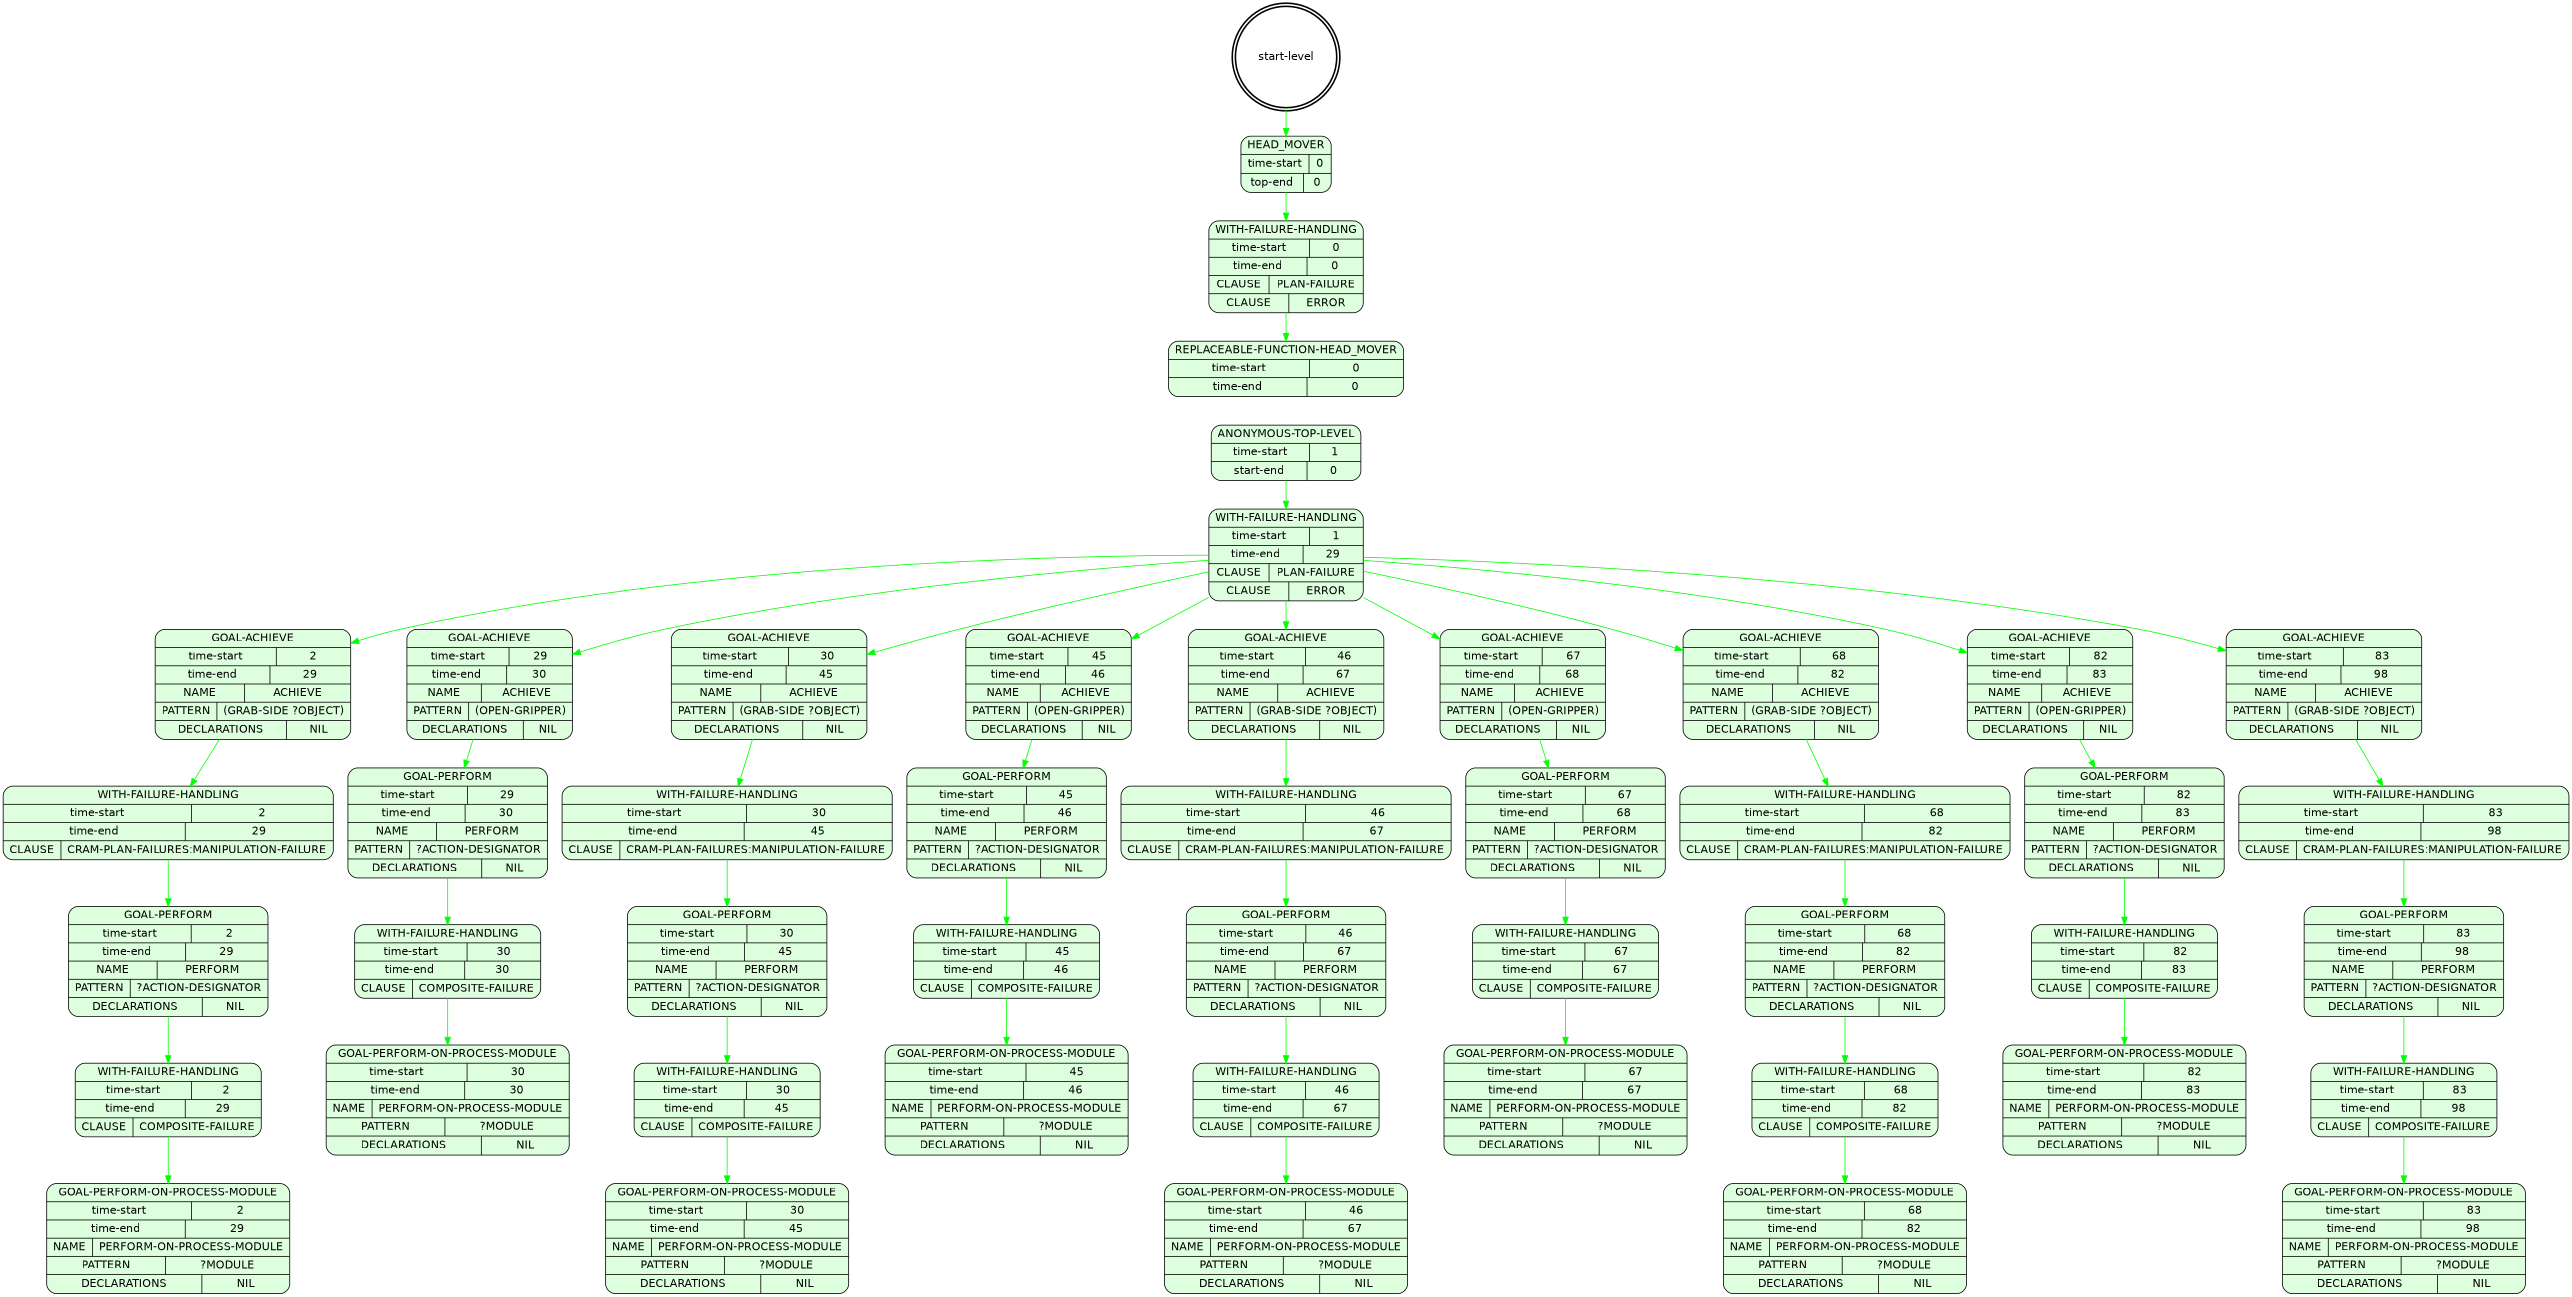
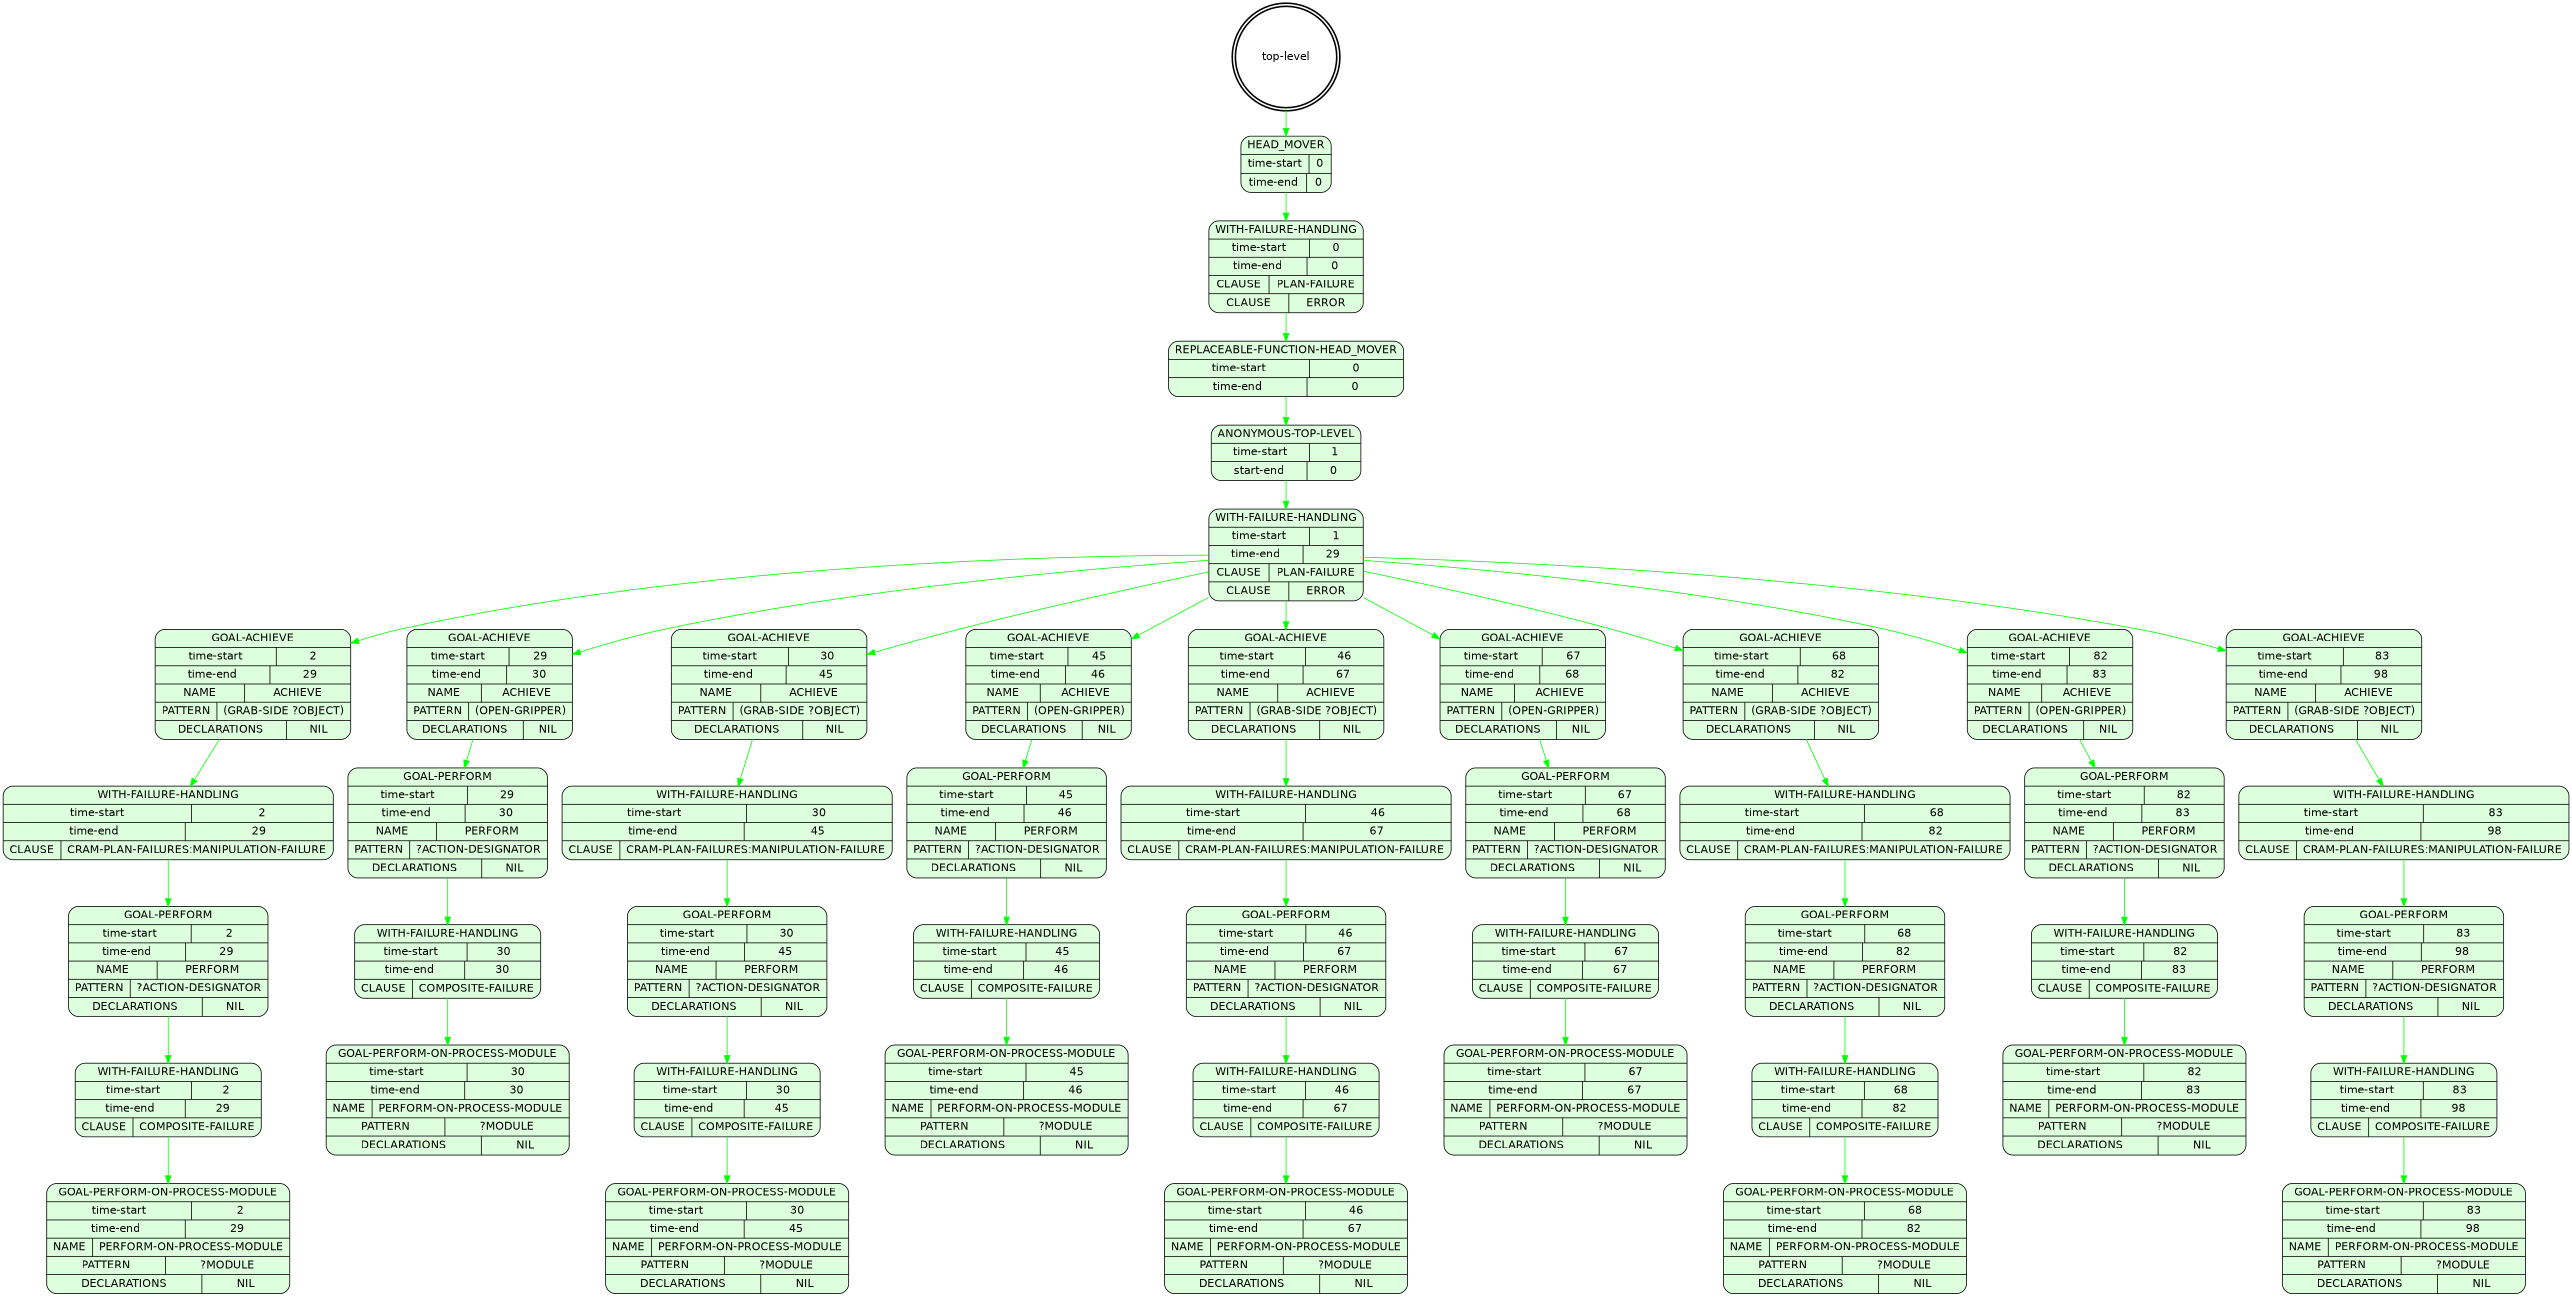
(1286, 57) -> (1286, 57)
(1272, 182) -> (1274, 182)
none -> (1286, 407)
